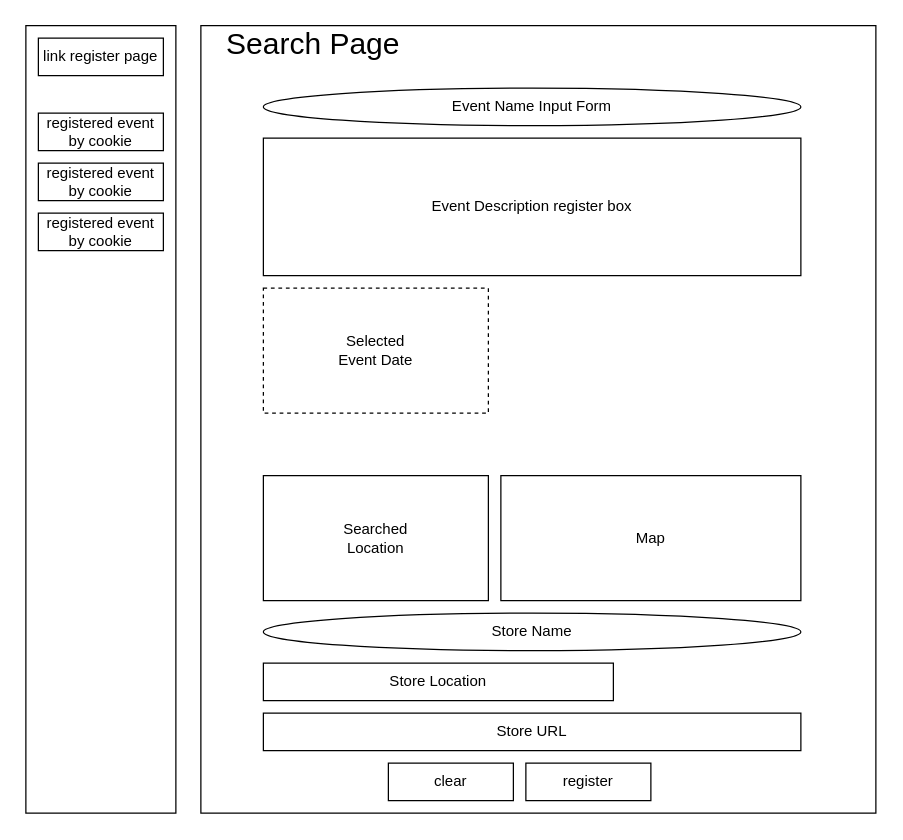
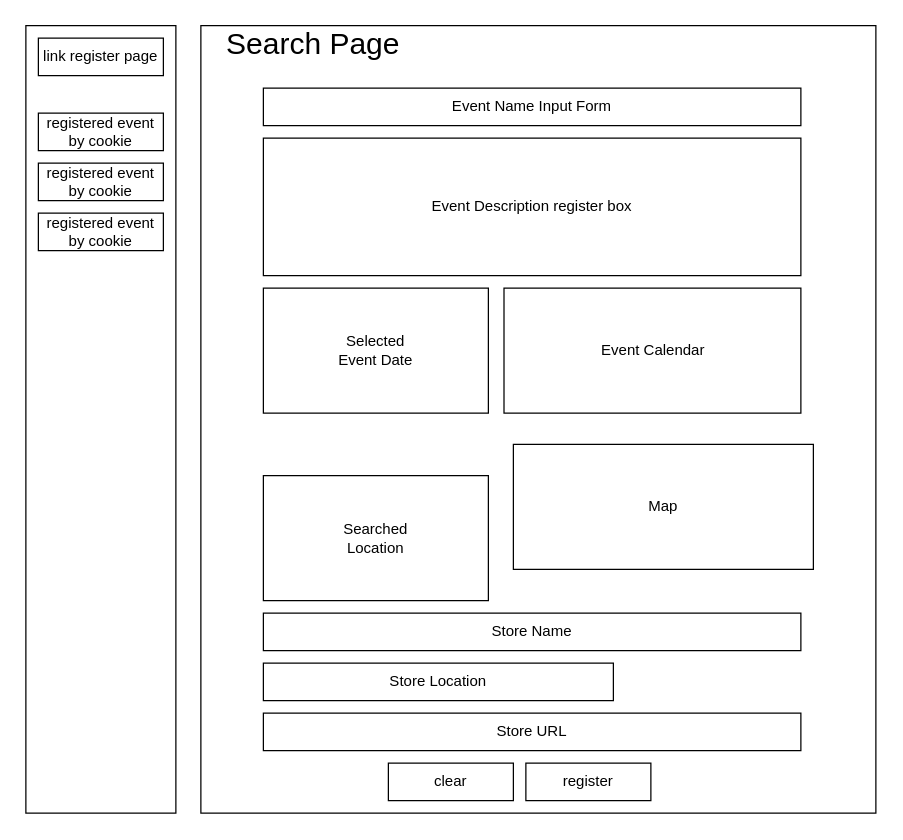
(532, 107) -> (532, 107)
(376, 351) -> (376, 351)
none -> (652, 351)
(651, 538) -> (663, 507)
(532, 632) -> (532, 632)
